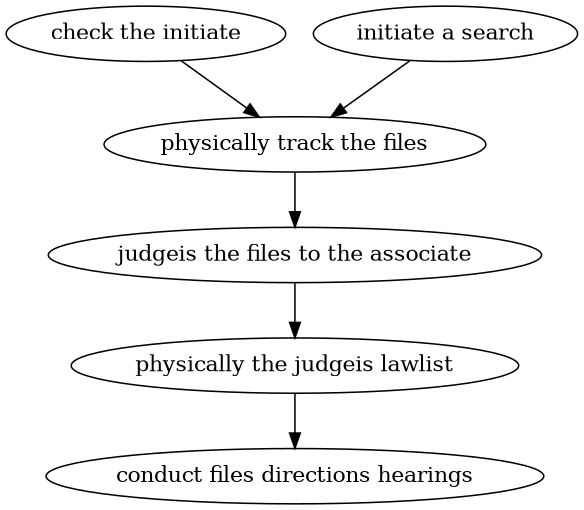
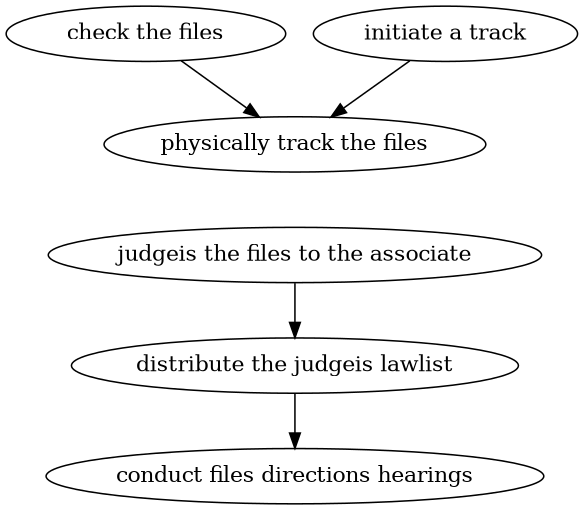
(146, 34) -> (146, 34)
(445, 34) -> (445, 34)
(295, 192) -> none
(295, 366) -> (295, 366)
